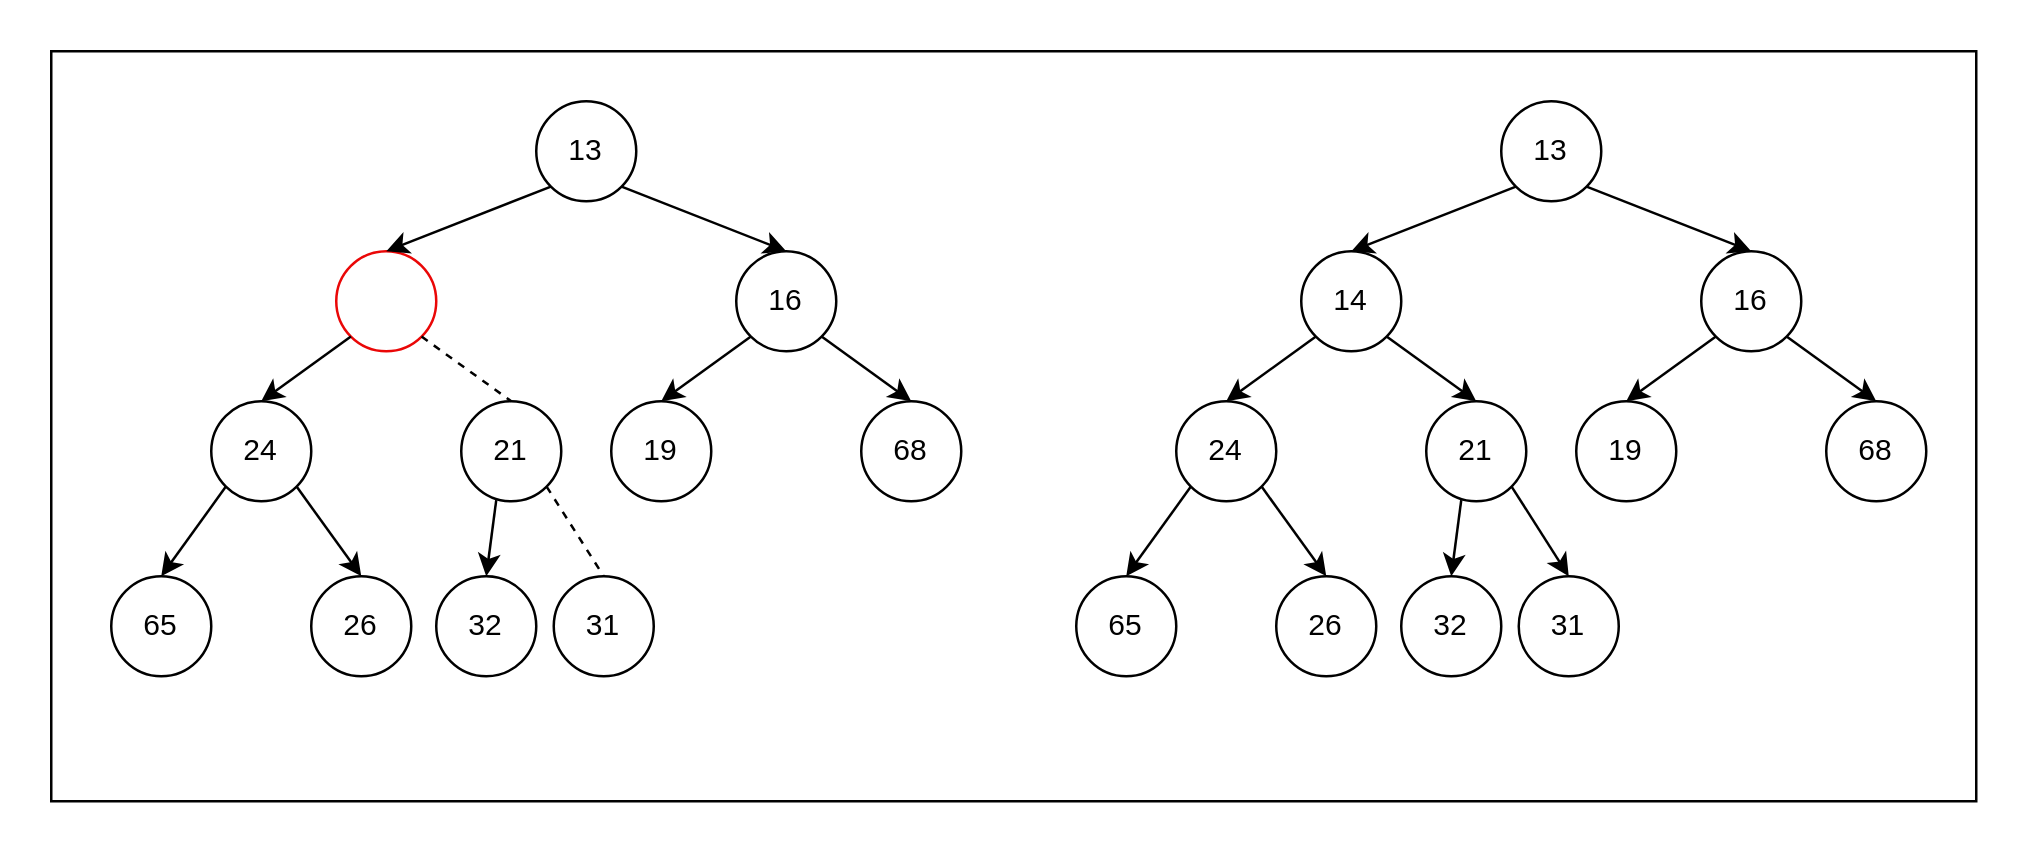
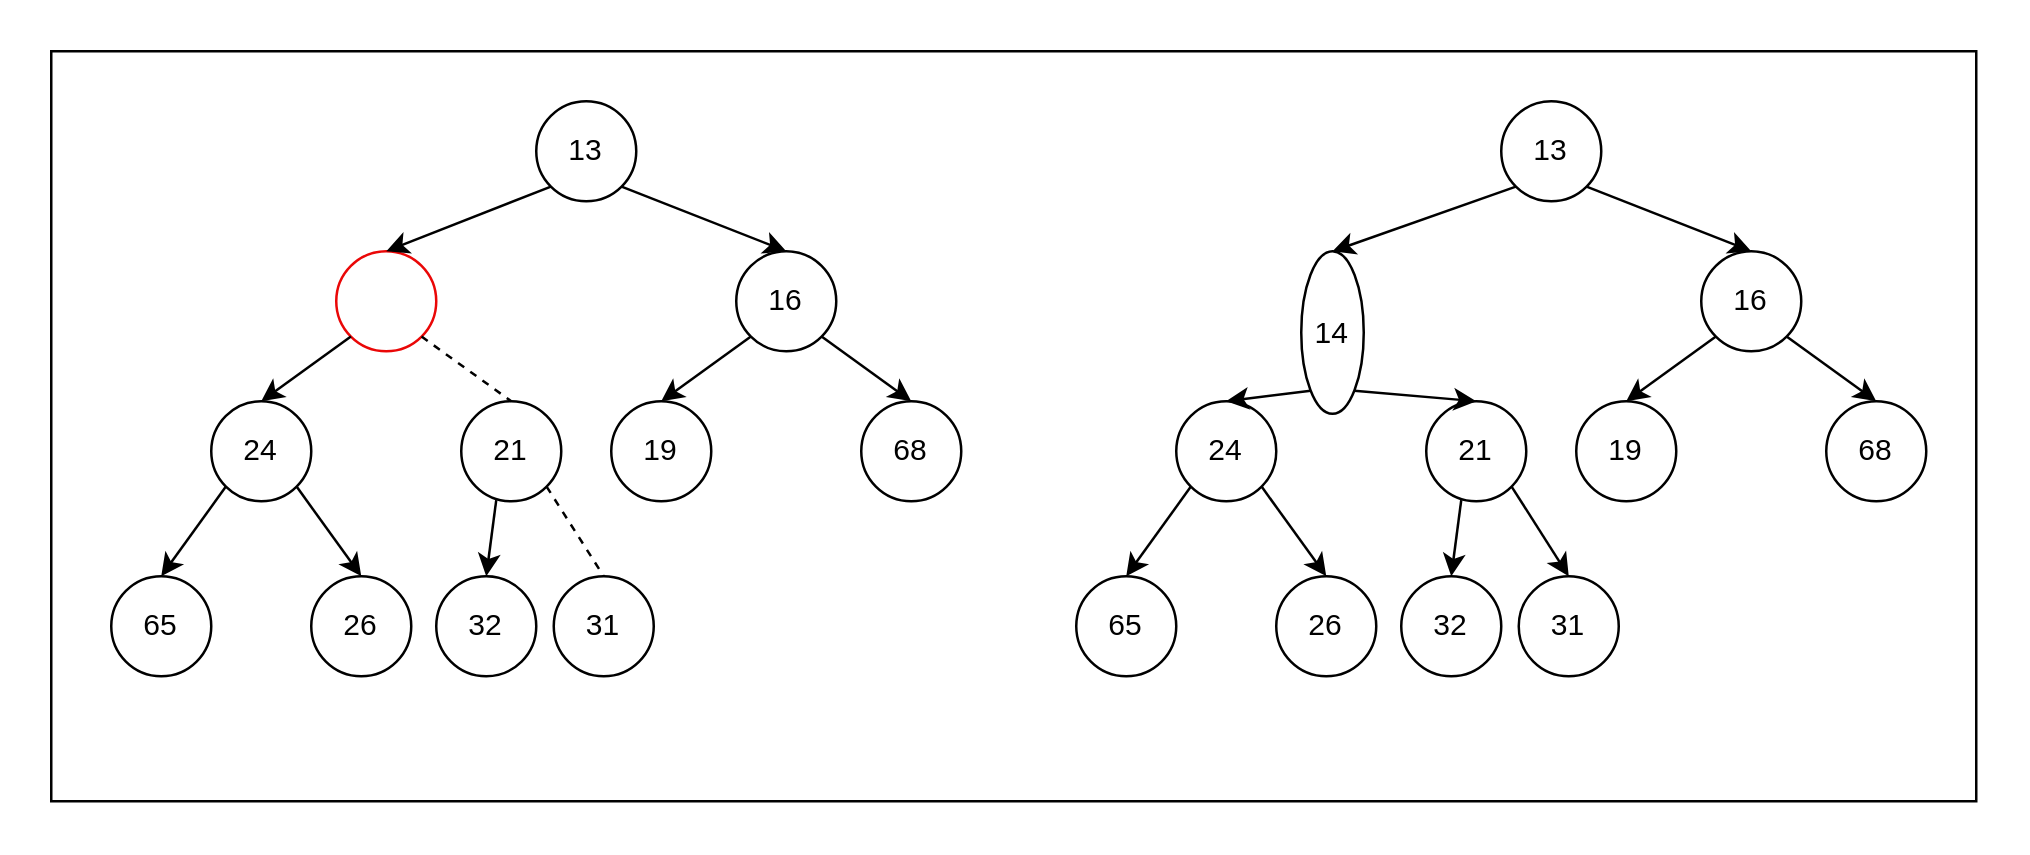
(1351, 301) -> (1333, 333)
